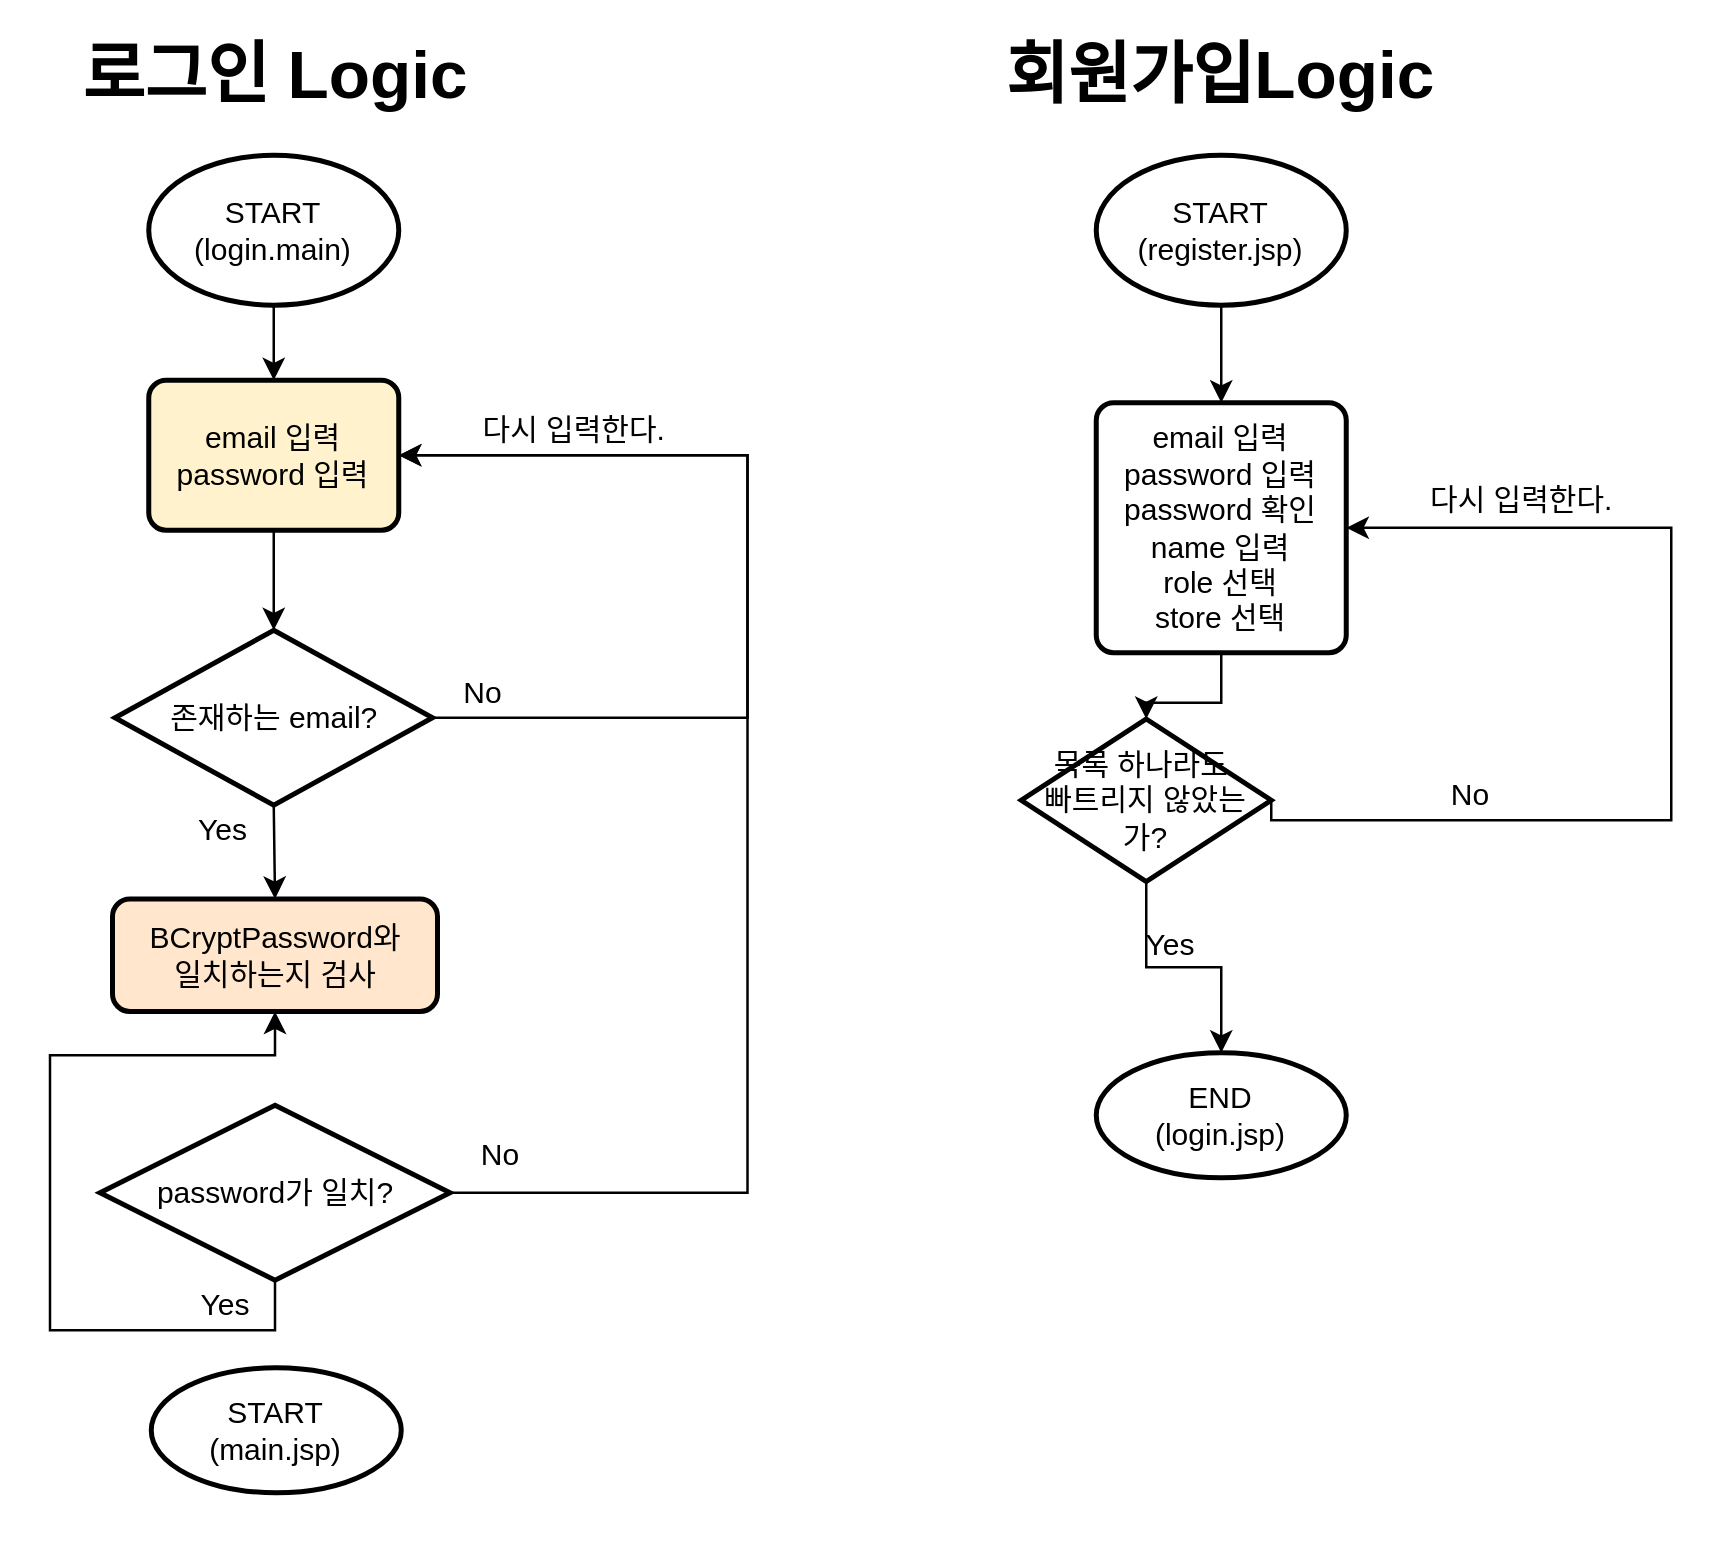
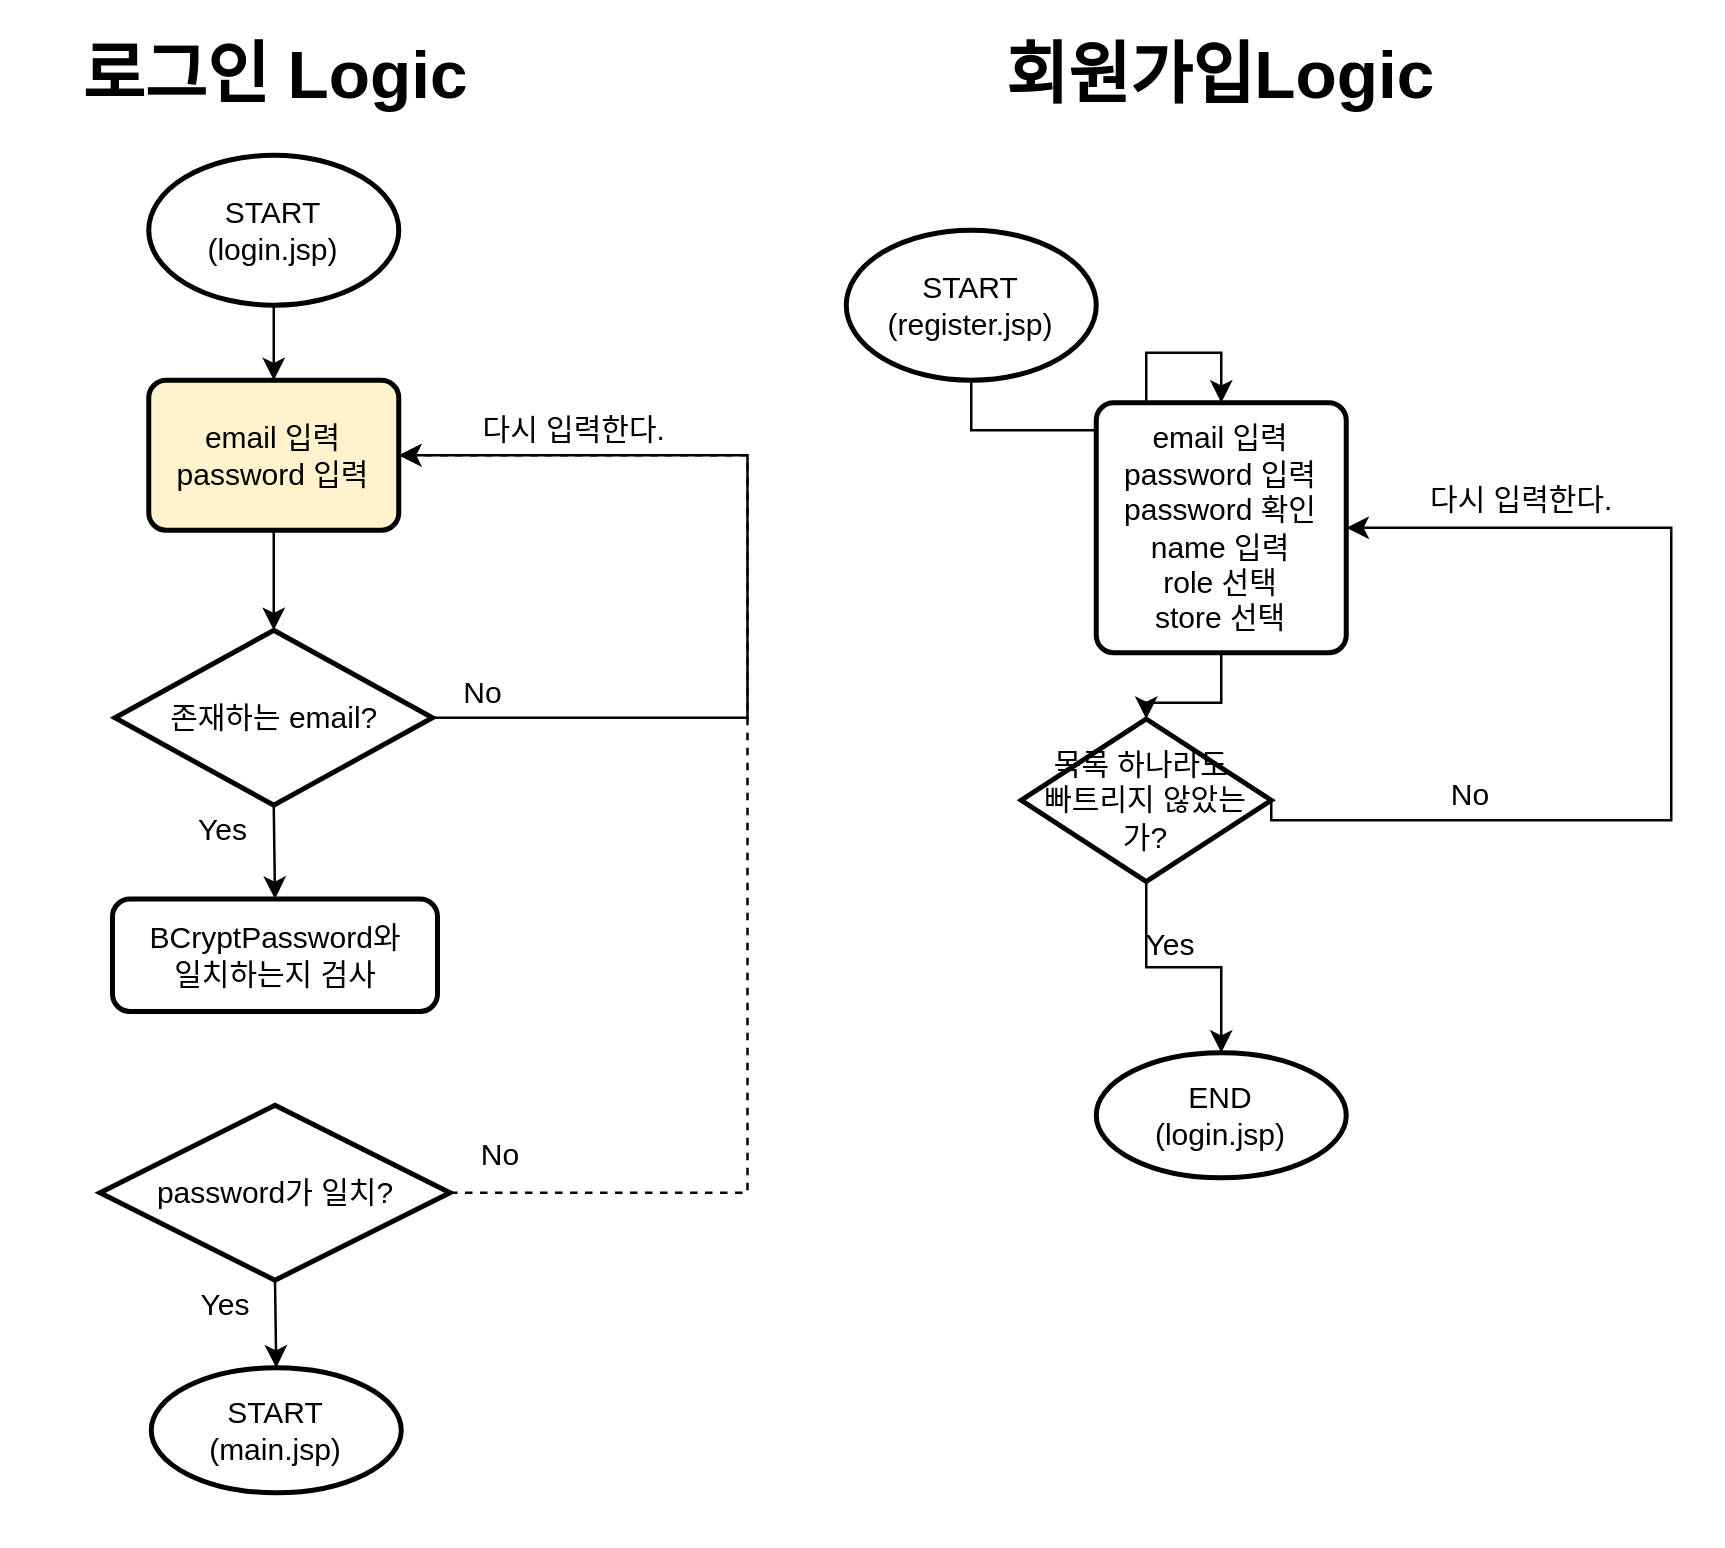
(1221, 230) -> (971, 305)
(274, 231) -> (274, 231)
(275, 955) -> (275, 955)
(748, 1103) -> (748, 1103)
(50, 1188) -> (276, 1331)
